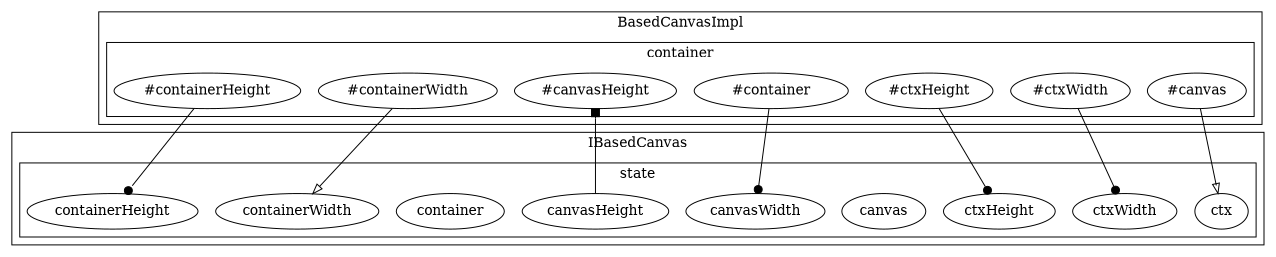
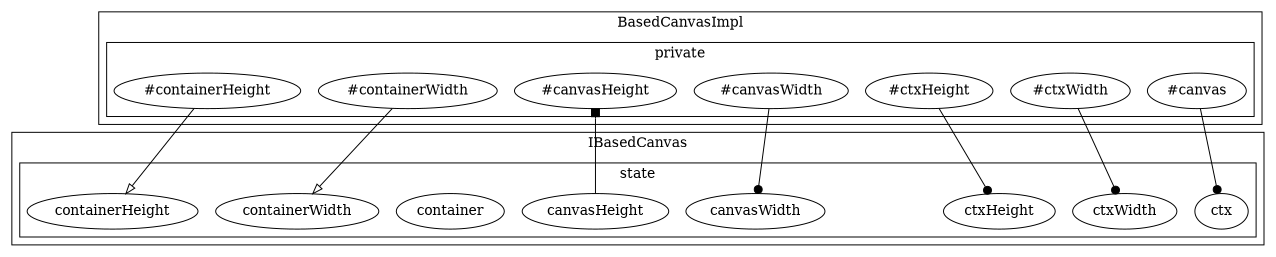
(680, 54) -> (680, 54)
(771, 91) -> (771, 91)
(163, 147) -> (163, 147)
(1208, 147) -> (1208, 147)
(884, 211) -> none
